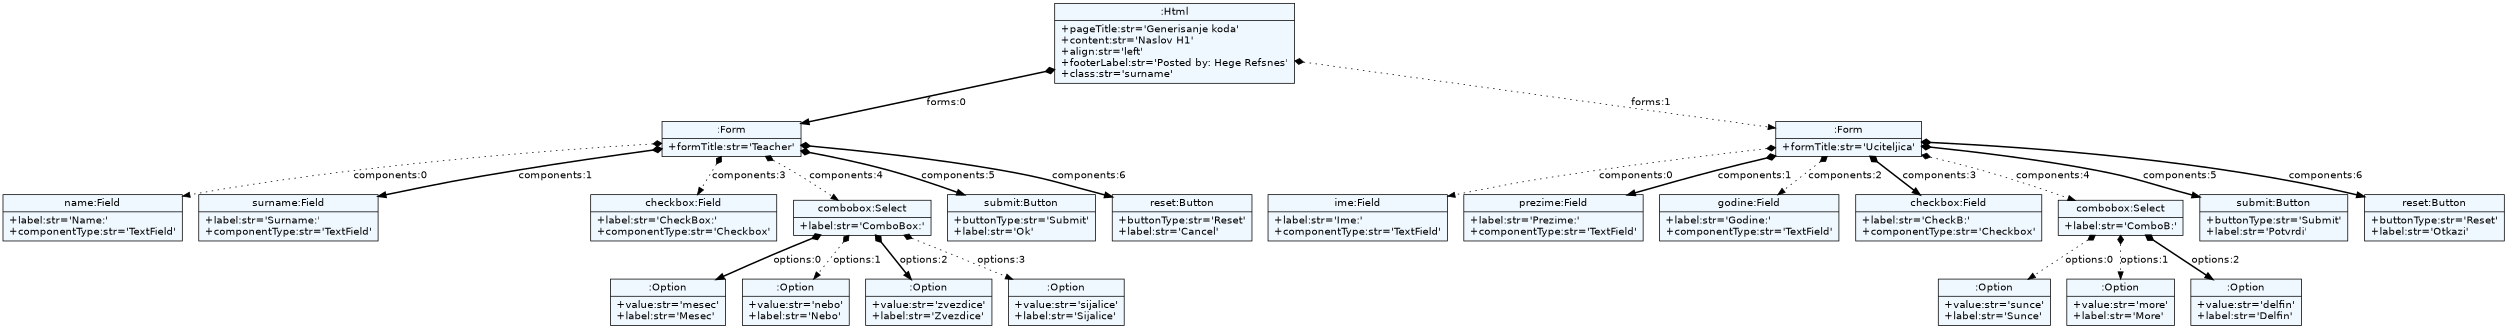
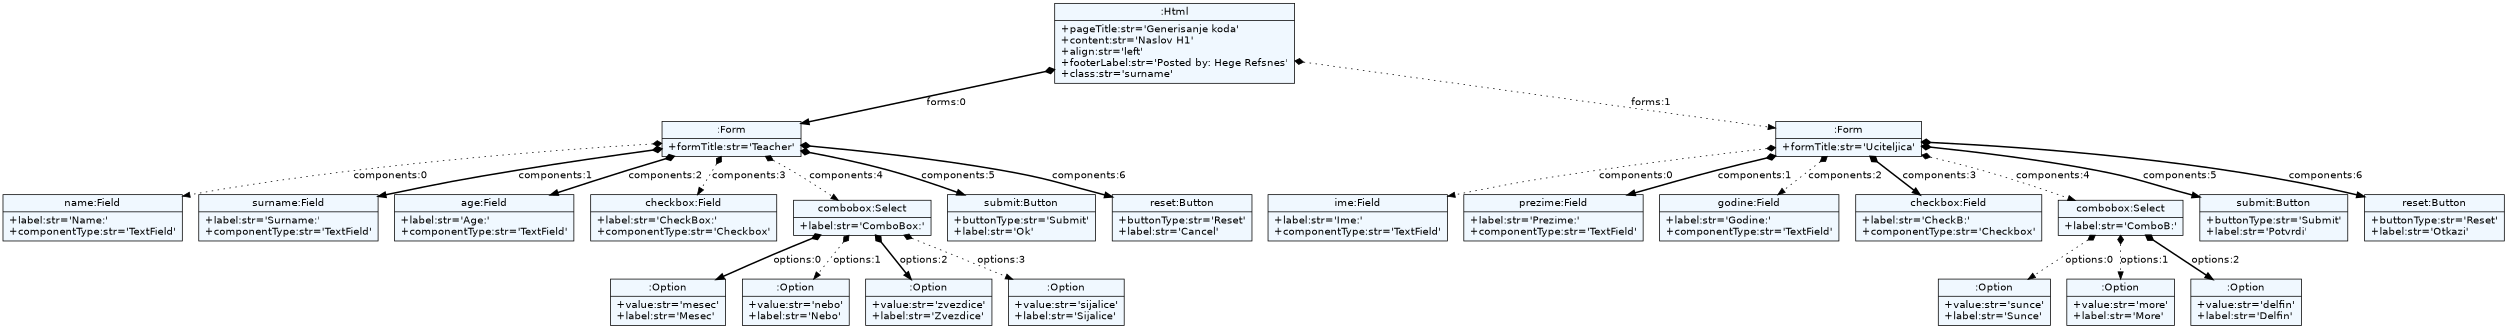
none -> (484, 218)
